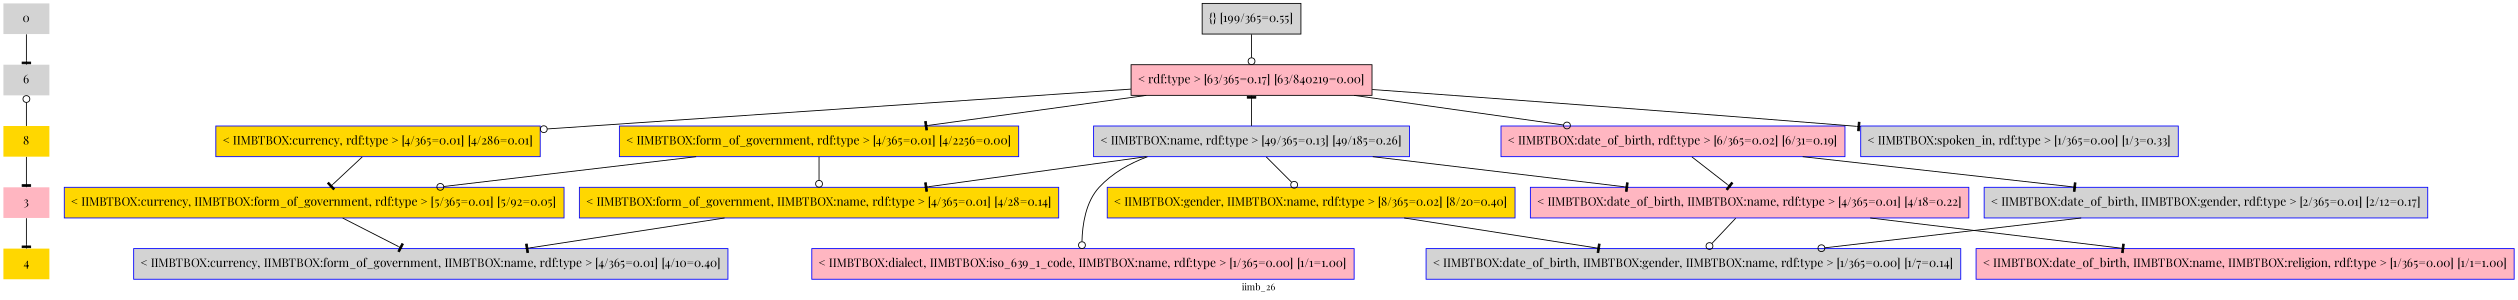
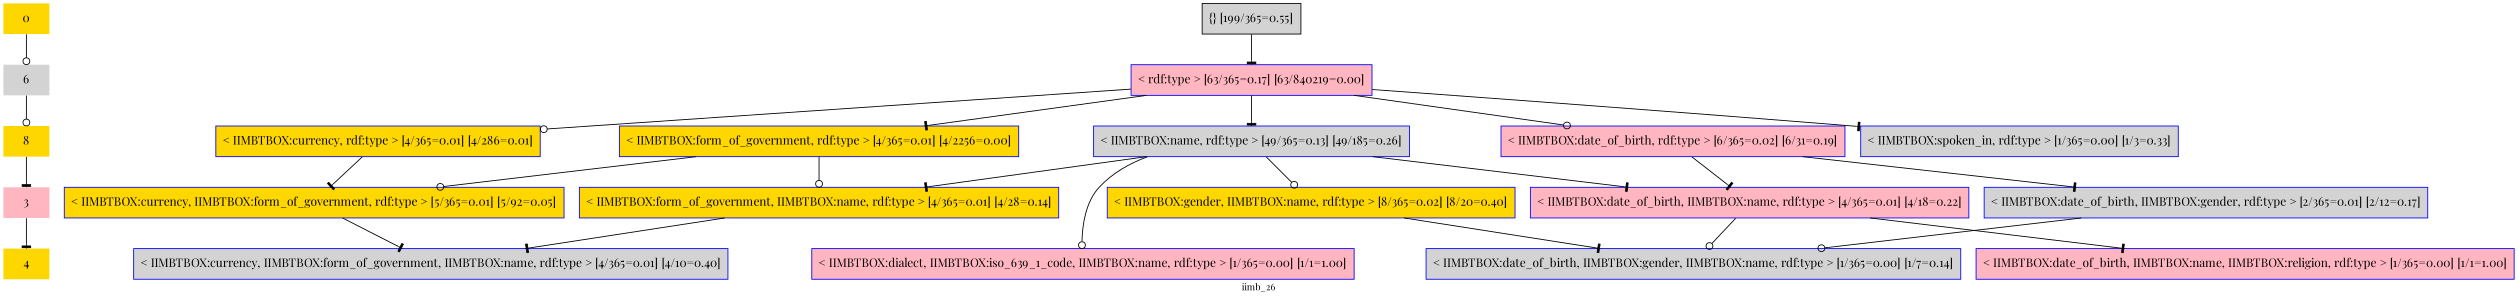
(26, 19) -> (26, 19)
(1252, 46) -> (1252, 47)
(26, 47) -> (26, 46)
(1252, 80) -> (1252, 80)
(1252, 113) -> (1252, 109)
(26, 114) -> (26, 107)
